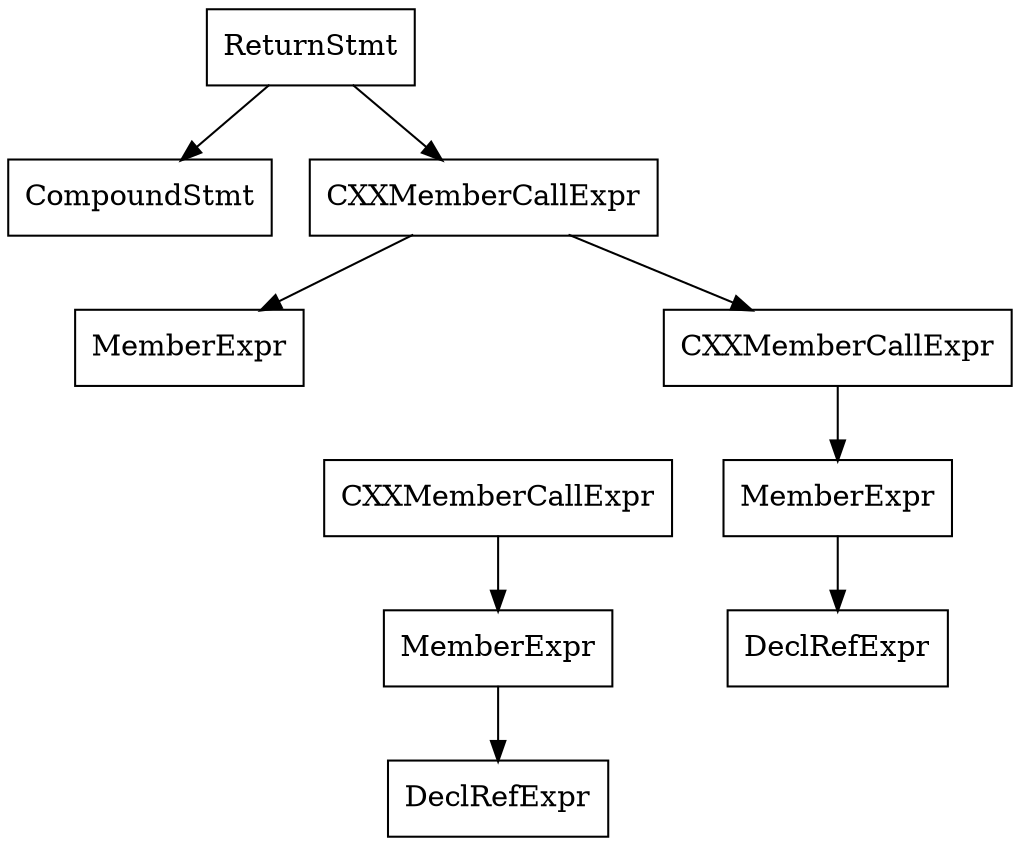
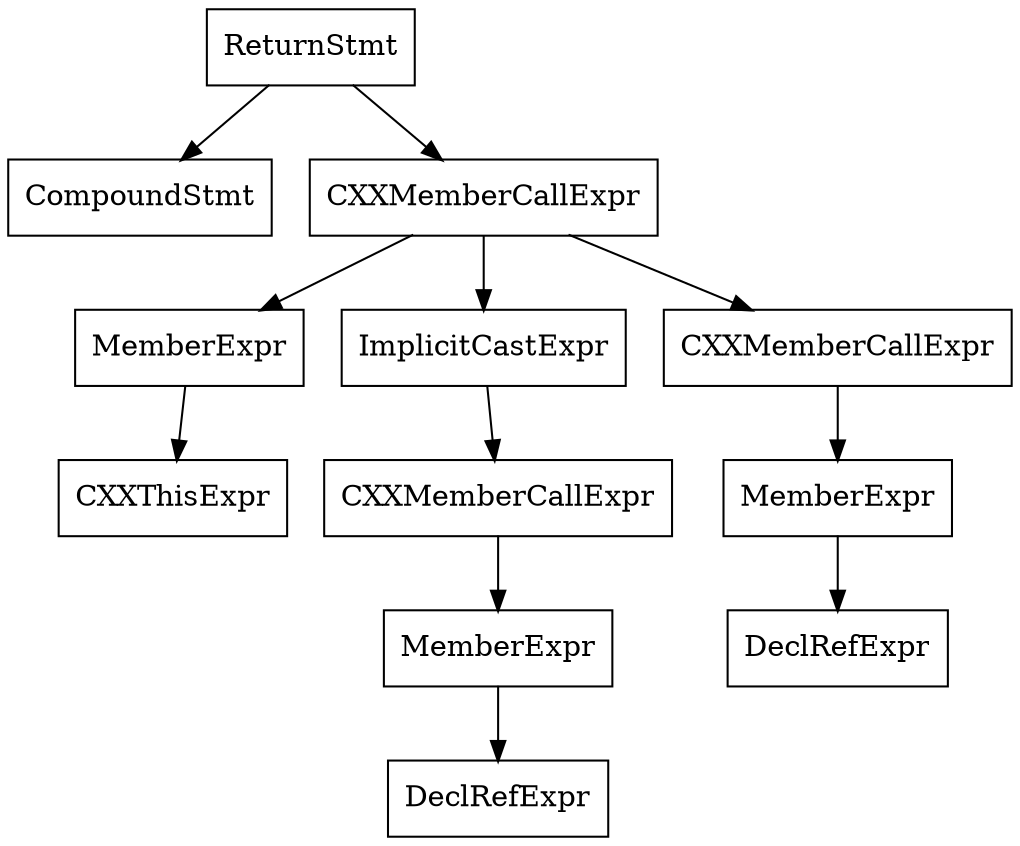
none -> (484, 348)
none -> (173, 498)
